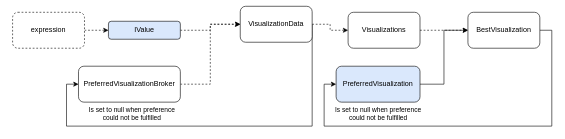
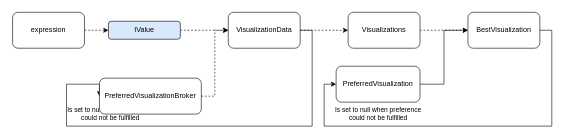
(276, 24) -> (264, 30)
(48, 30) -> (48, 30)
(129, 84) -> (150, 96)
(378, 84) -> (378, 84)
